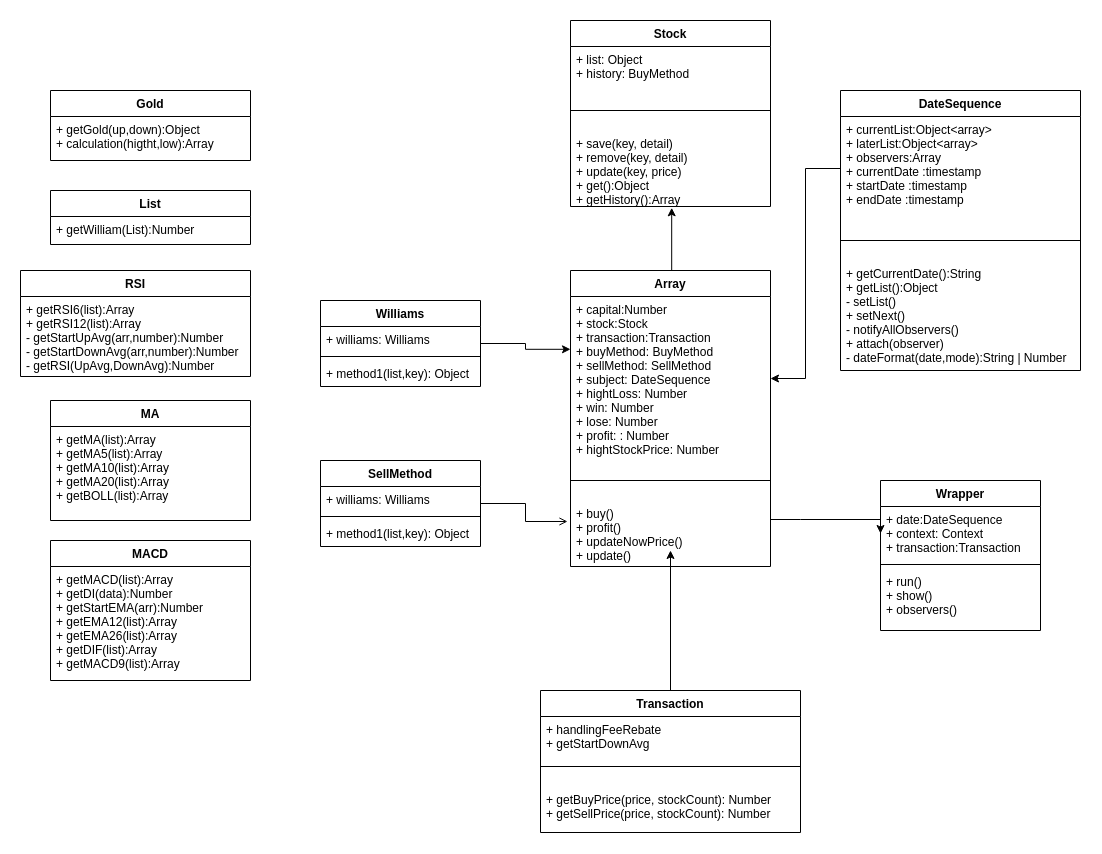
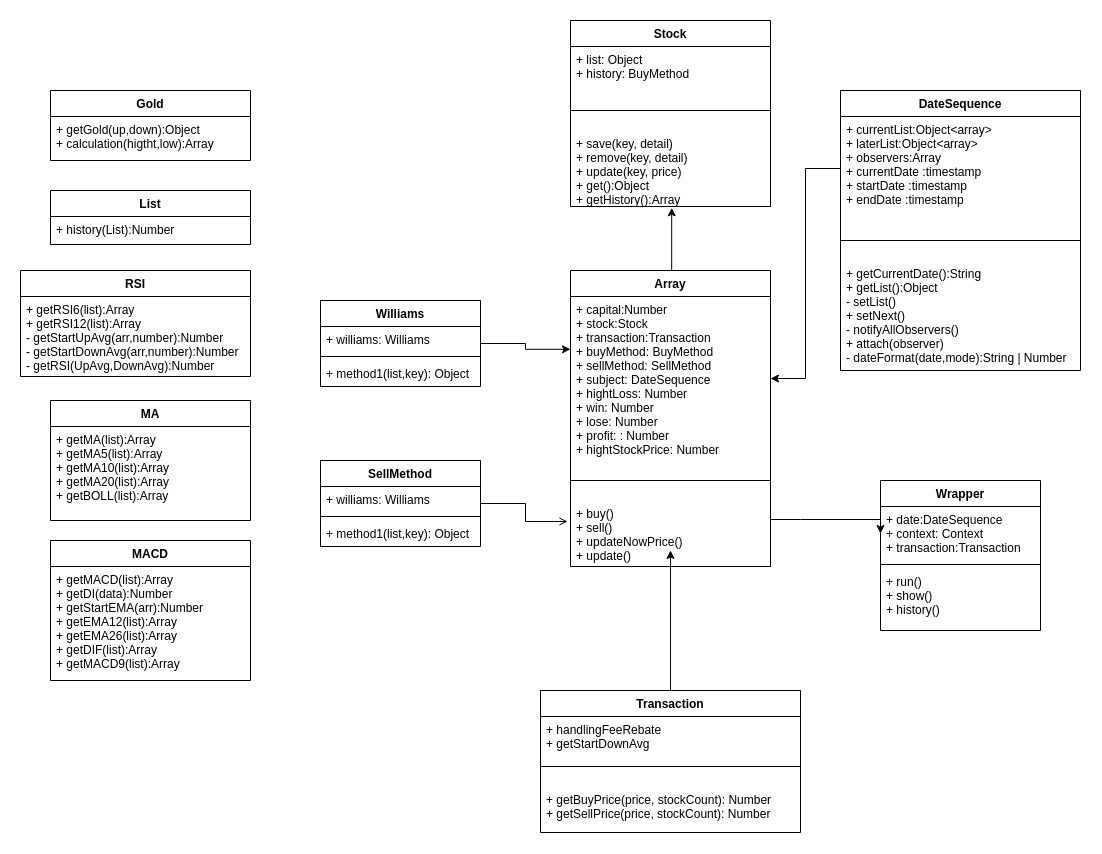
(129, 230) -> (124, 230)
(598, 514) -> (598, 514)
(908, 582) -> (908, 582)
